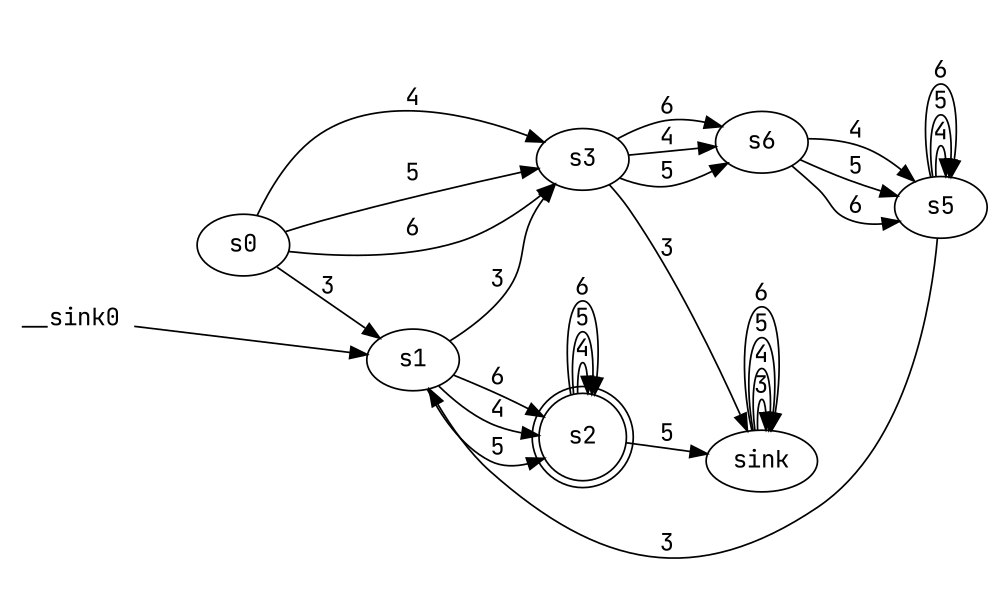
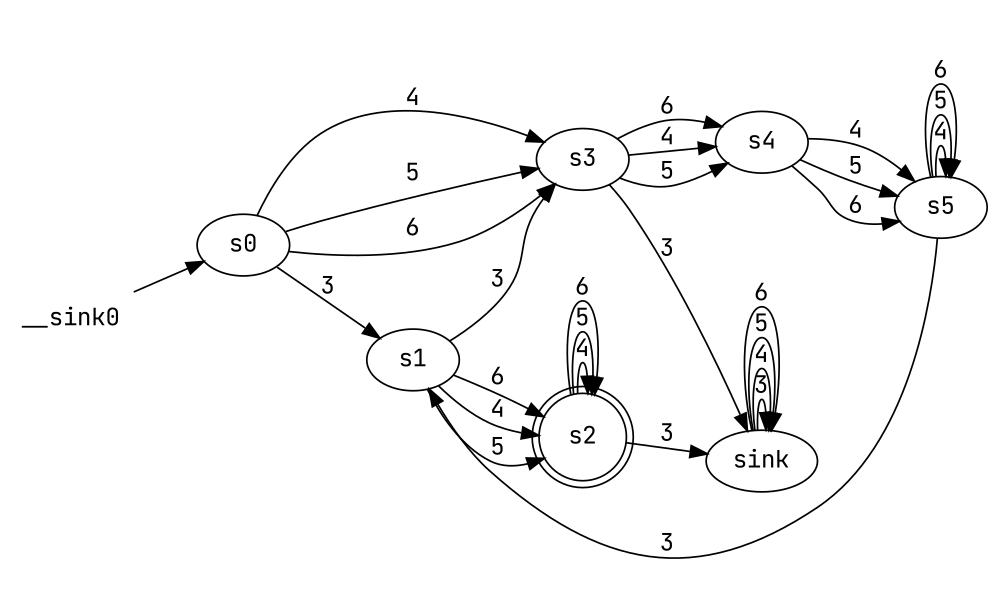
(762, 142) -> (762, 142)
(242, 339) -> (161, 280)
(668, 434) -> (668, 434)
